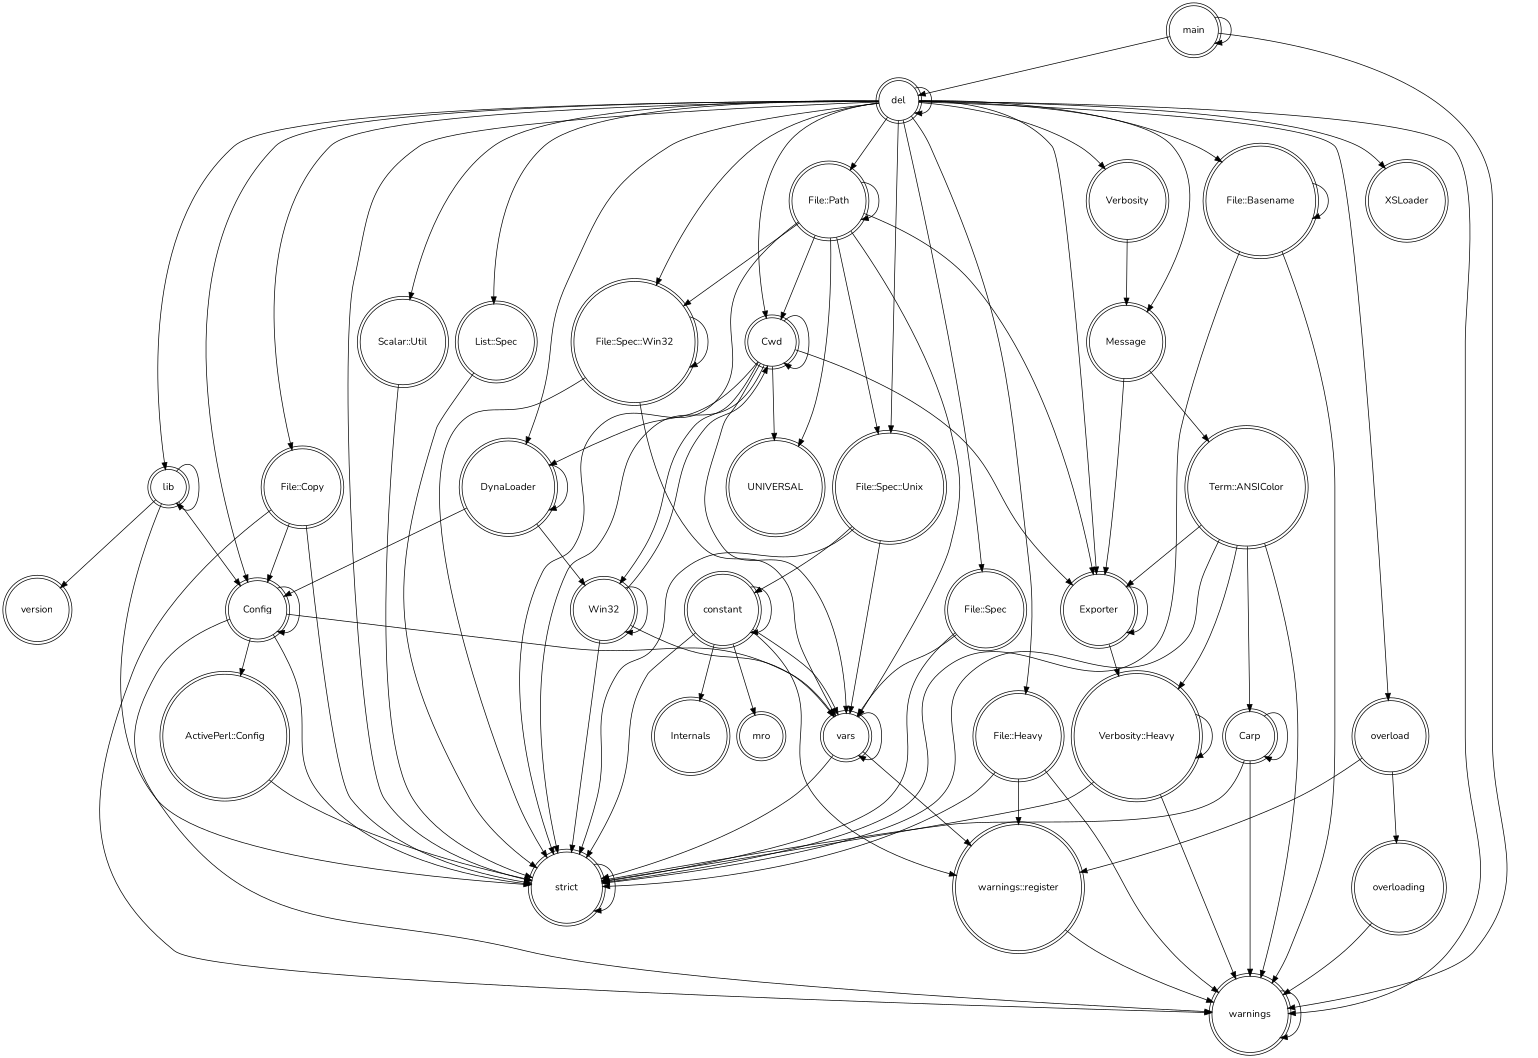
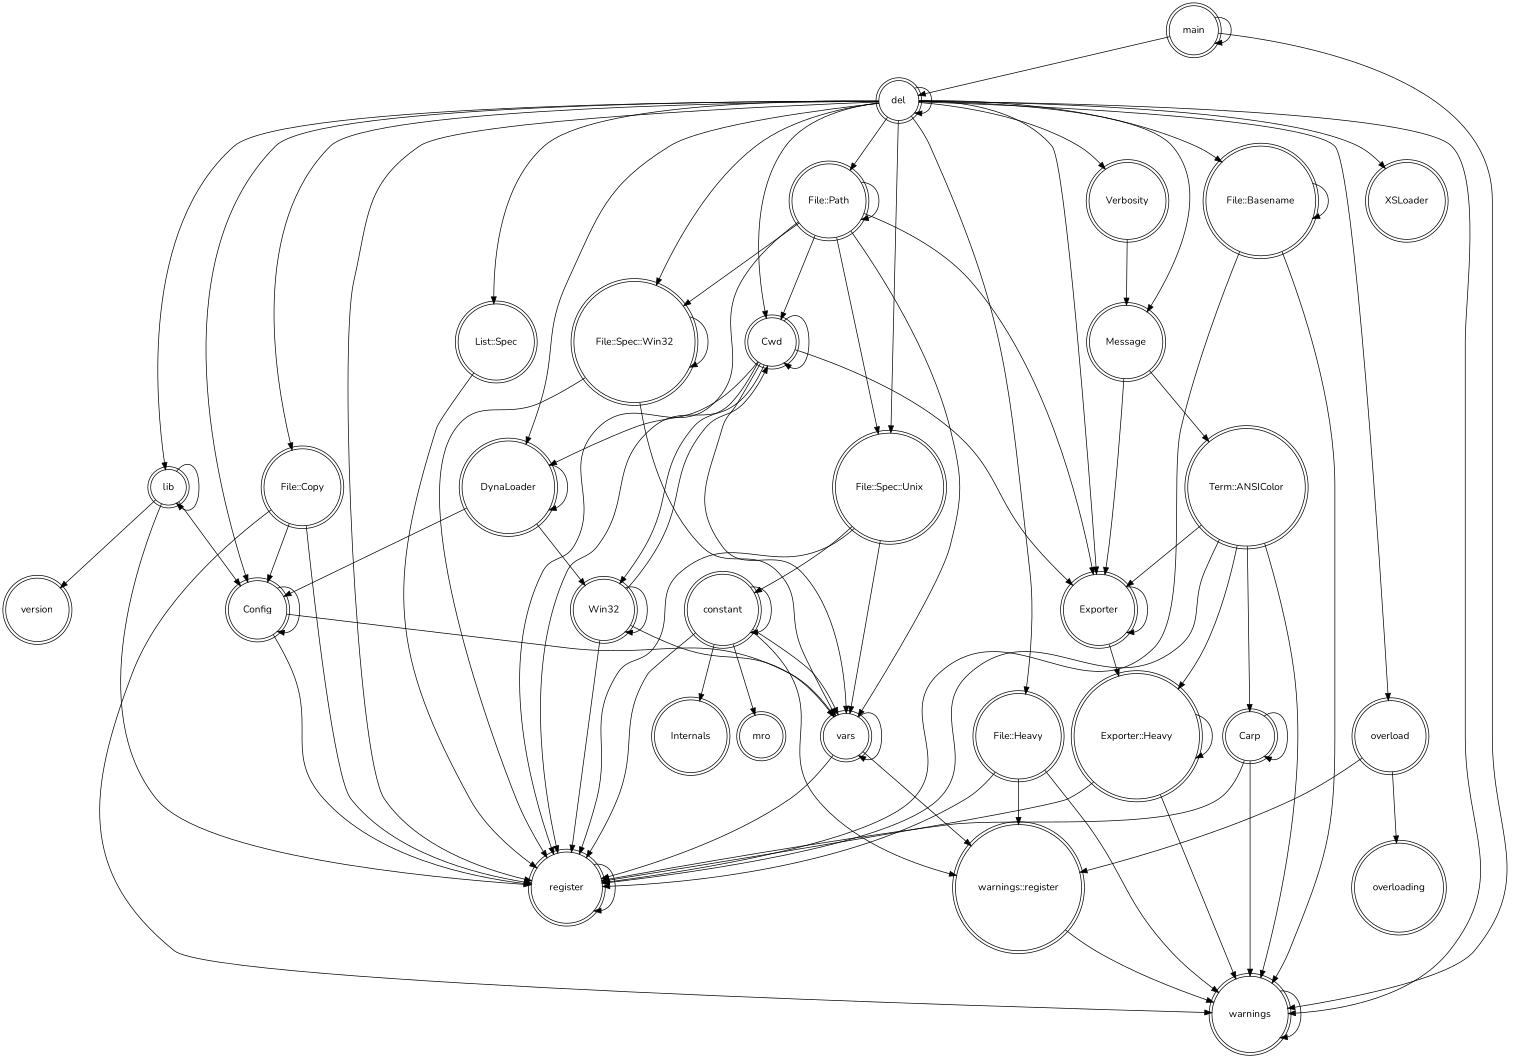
(403, 342) -> none
(776, 487) -> none
(986, 610) -> none
(225, 736) -> none
(1137, 736) -> (1137, 736)
(567, 888) -> (567, 888)
(545, 955) -> none
(1333, 960) -> none
